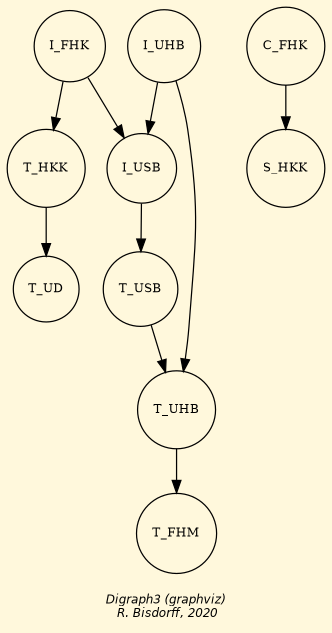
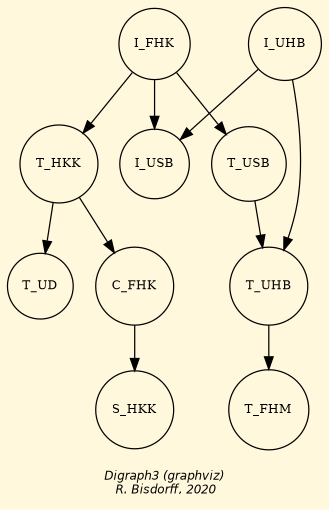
none -> (93, 220)
(141, 221) -> (197, 98)
